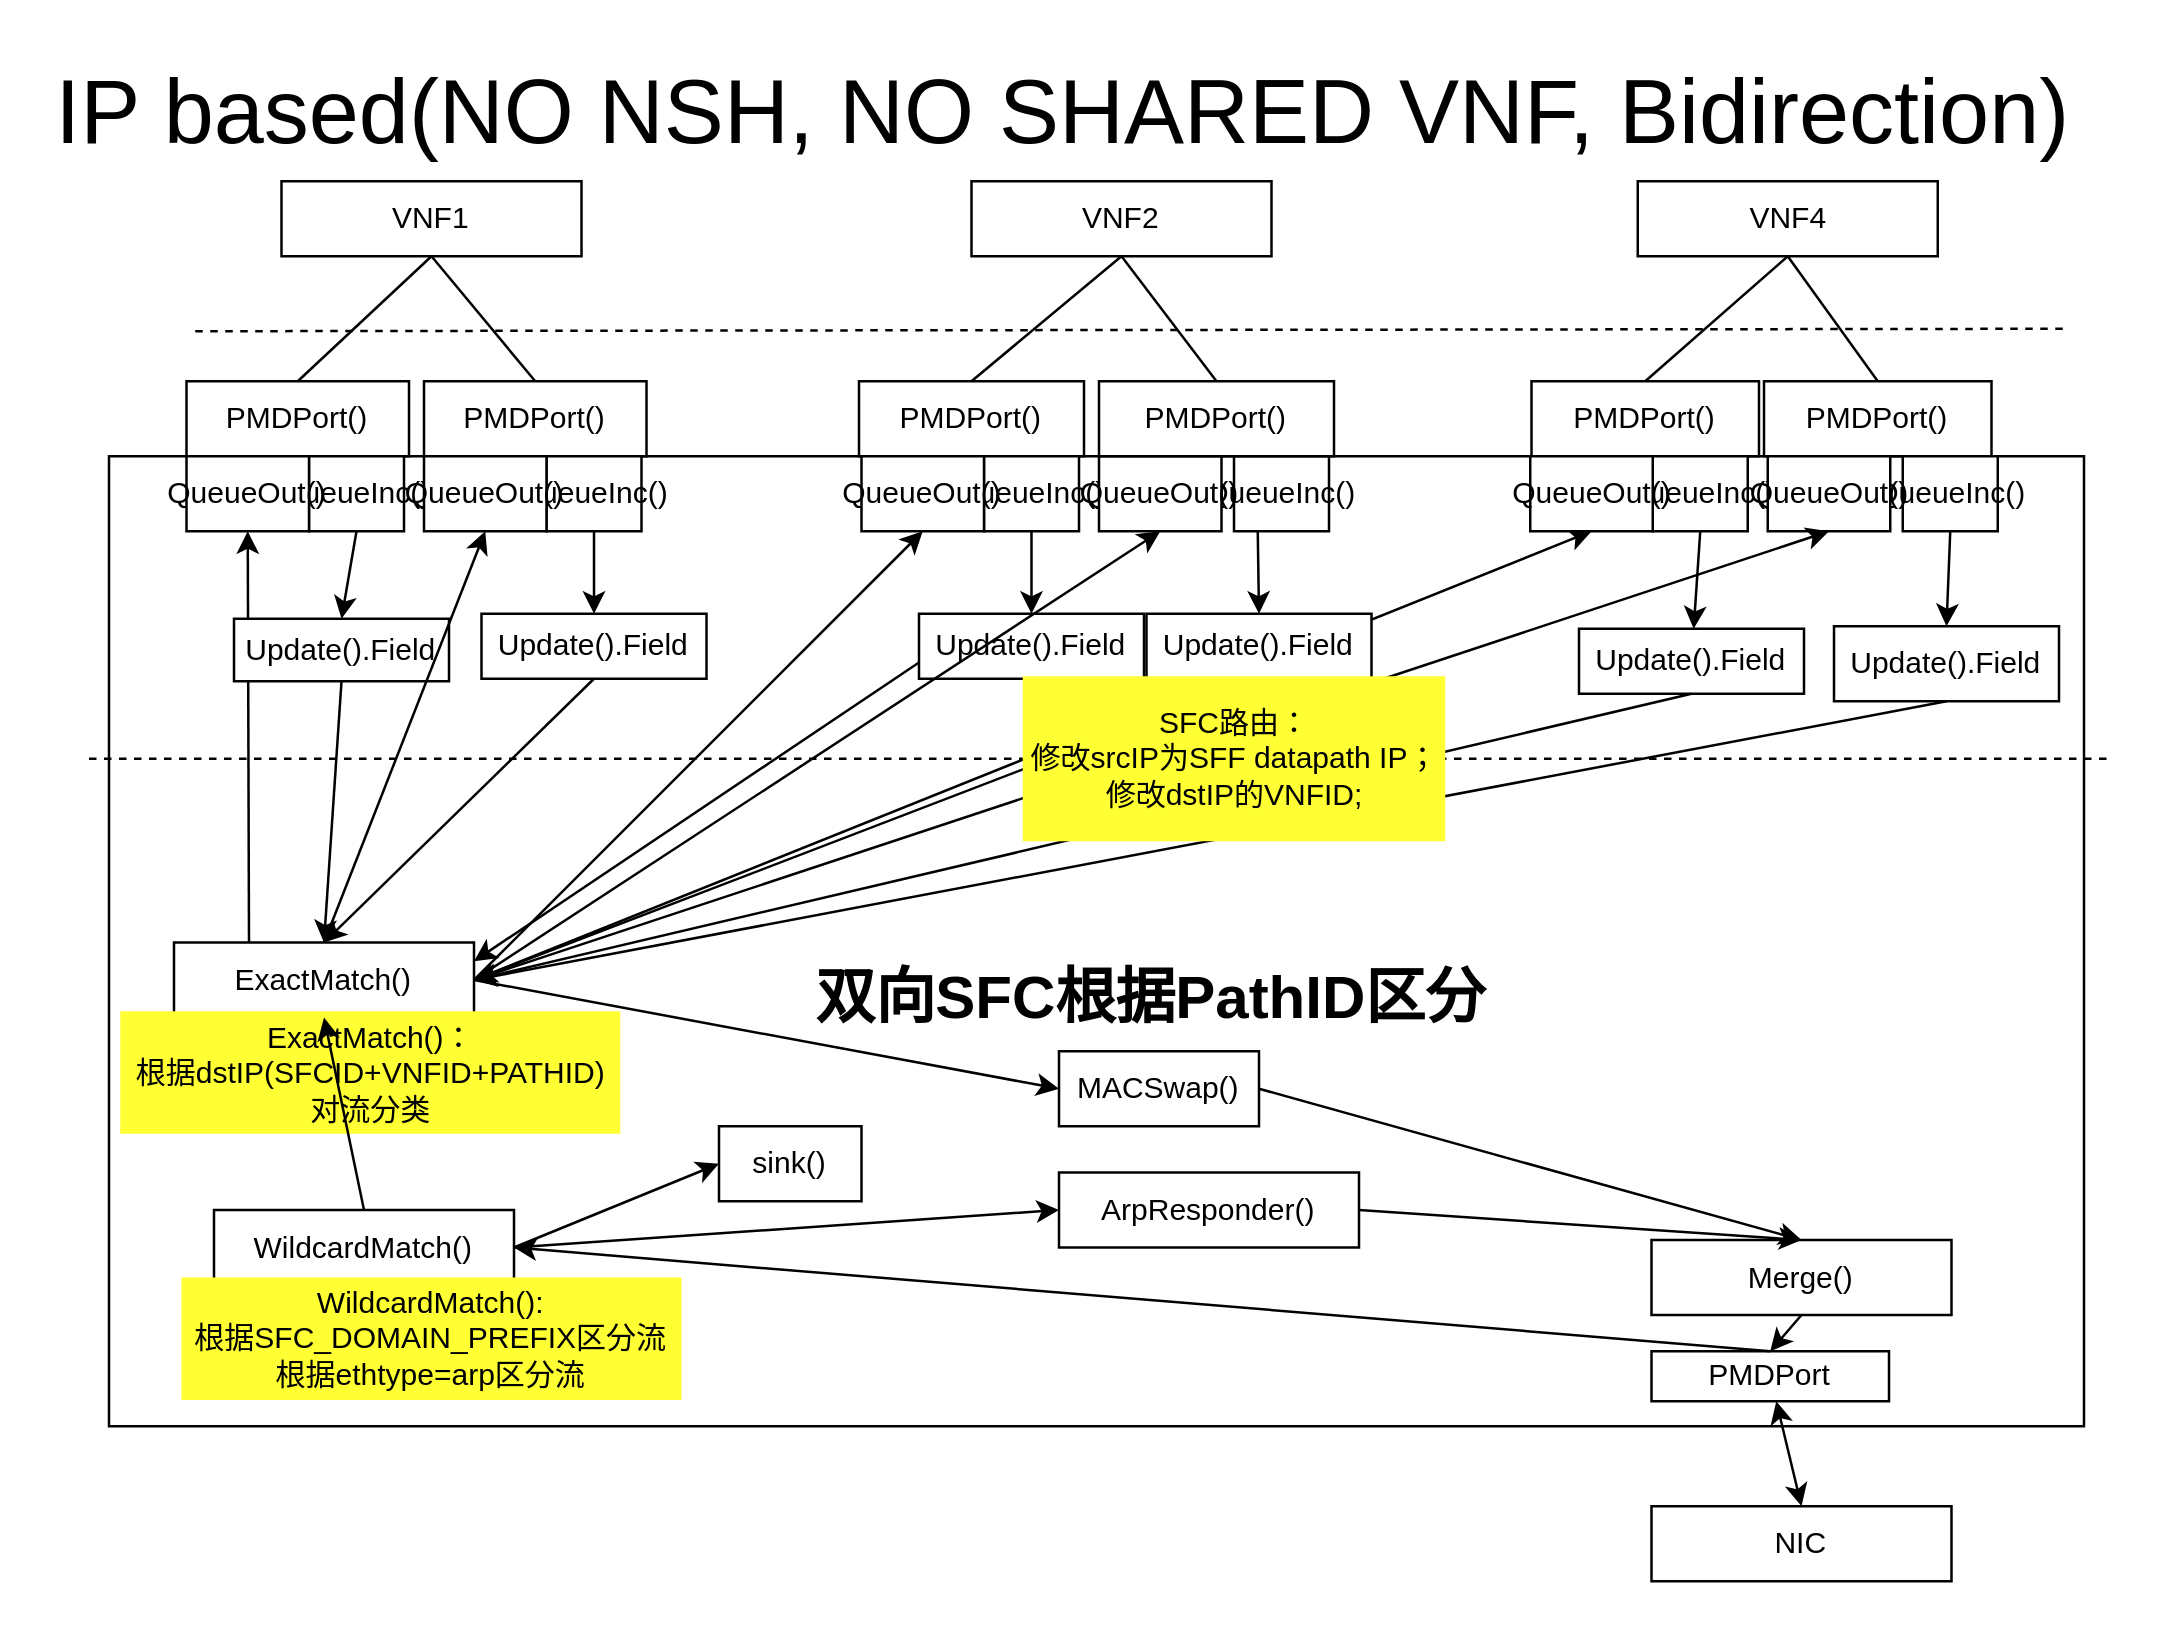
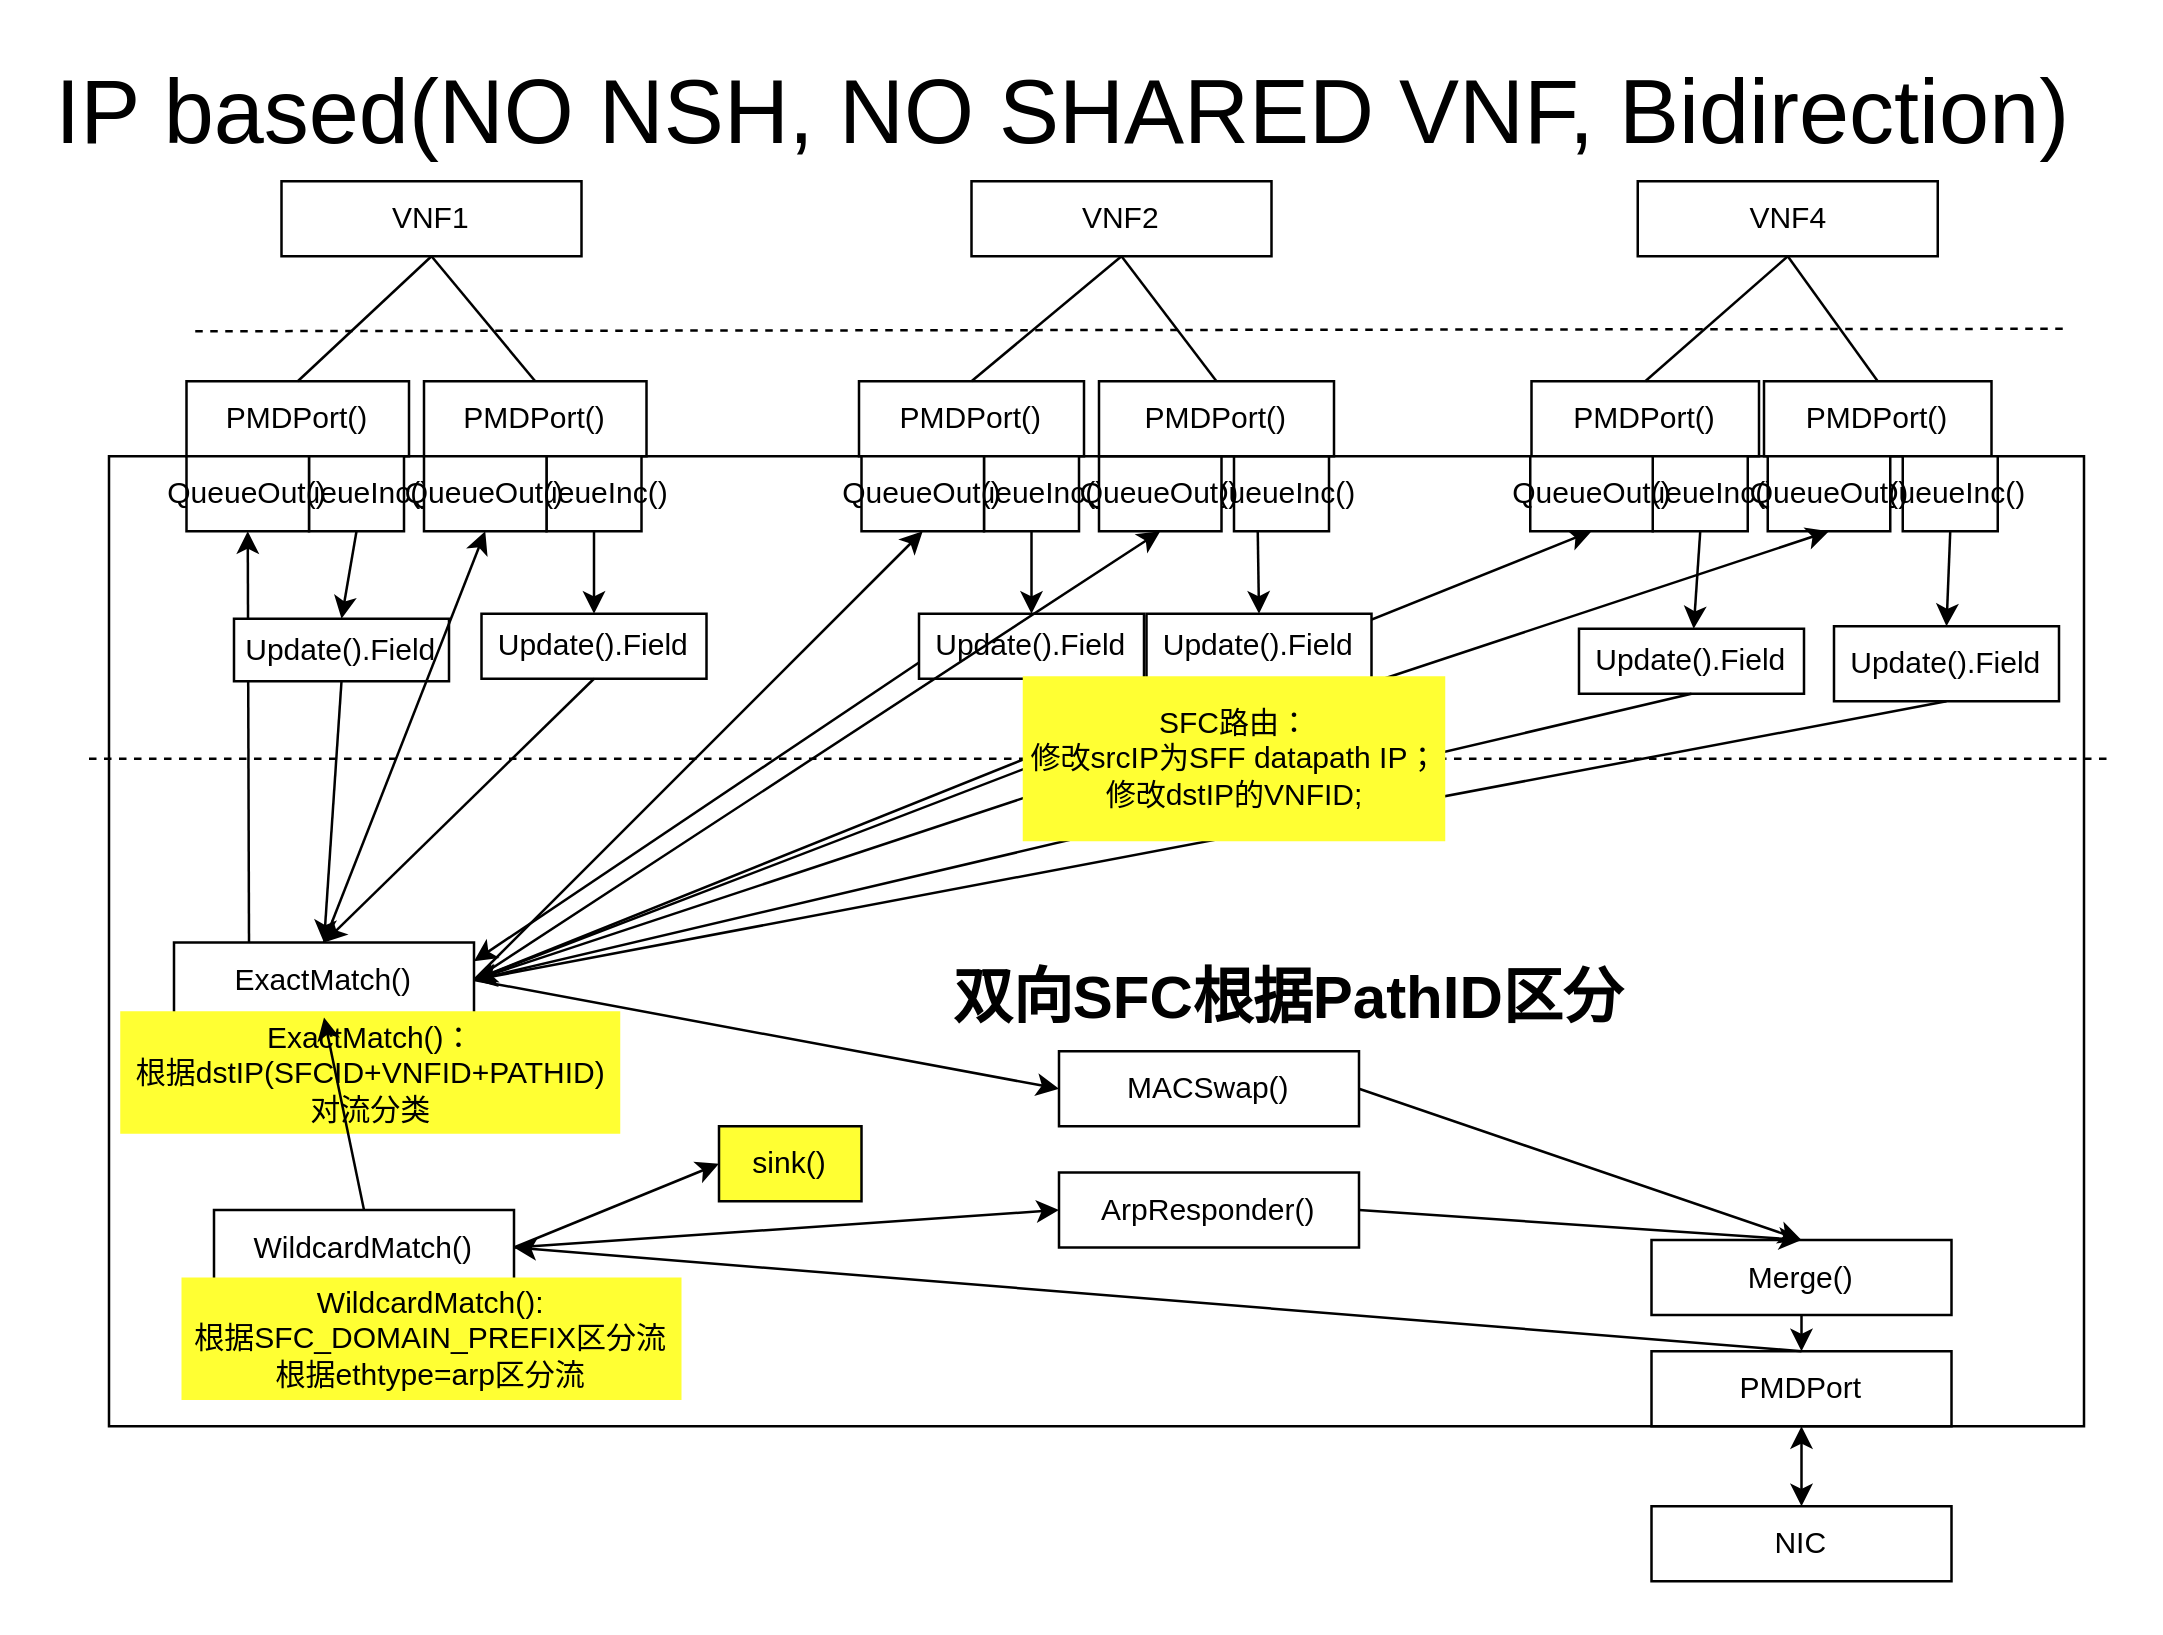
(1161, 980) -> (1299, 980)
(1159, 1089) -> (1209, 1089)
(790, 1164) -> (790, 1164)
(1770, 1376) -> (1801, 1389)
